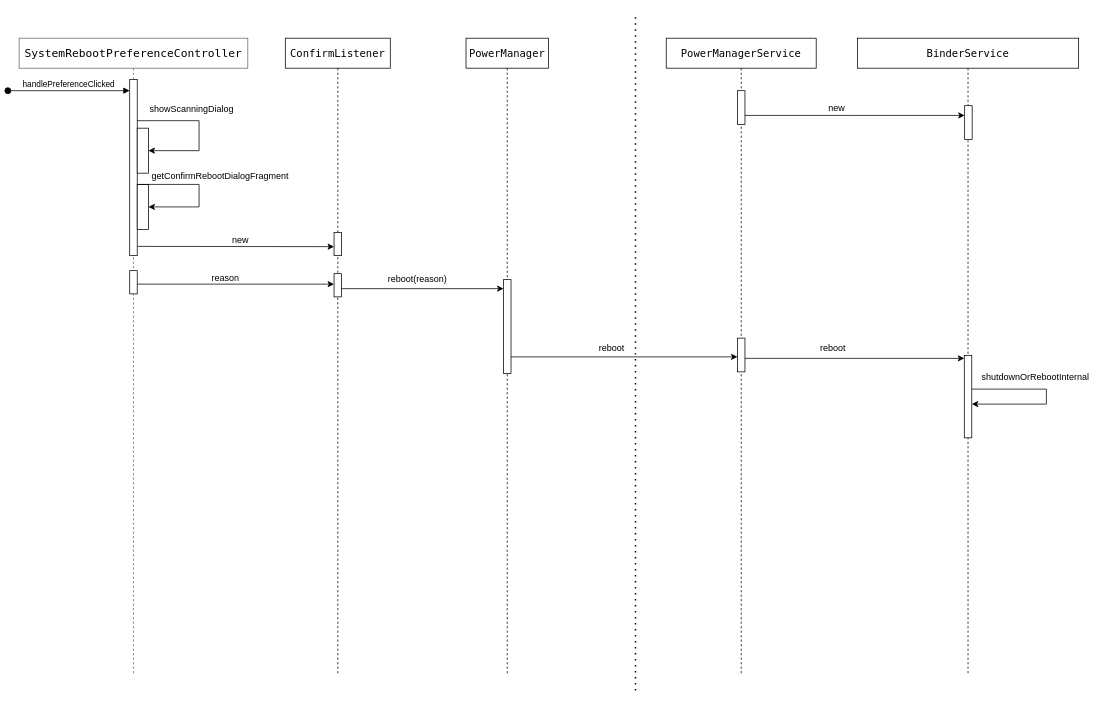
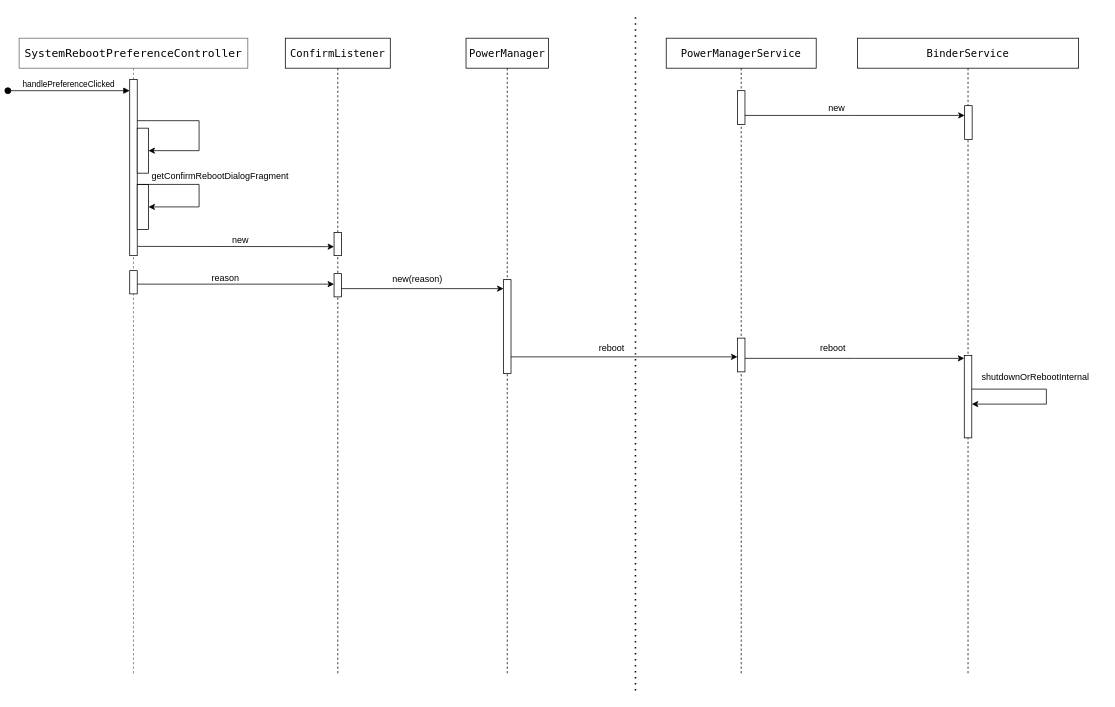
(192, 109) -> none
(418, 279) -> (418, 279)
